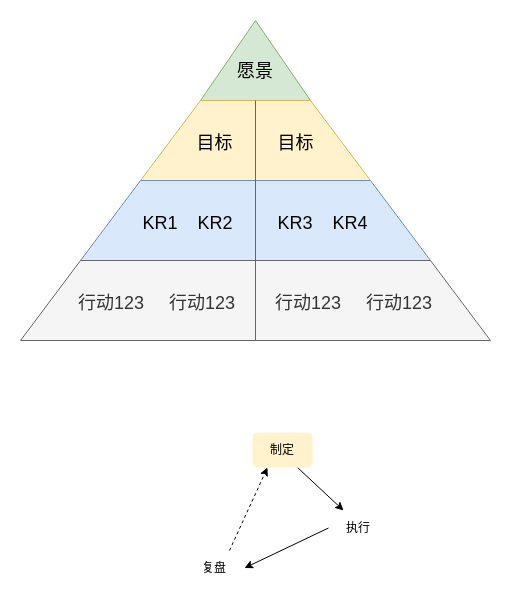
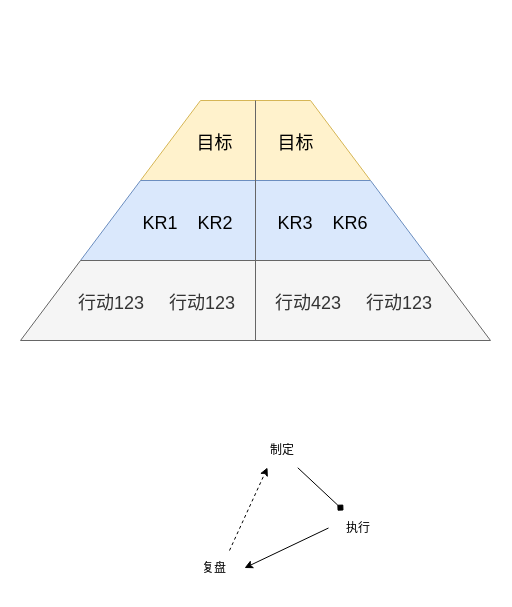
(256, 61) -> none
(256, 224) -> (256, 224)
(256, 304) -> (256, 304)
(283, 450) -> (283, 450)
(337, 505) -> (337, 505)
